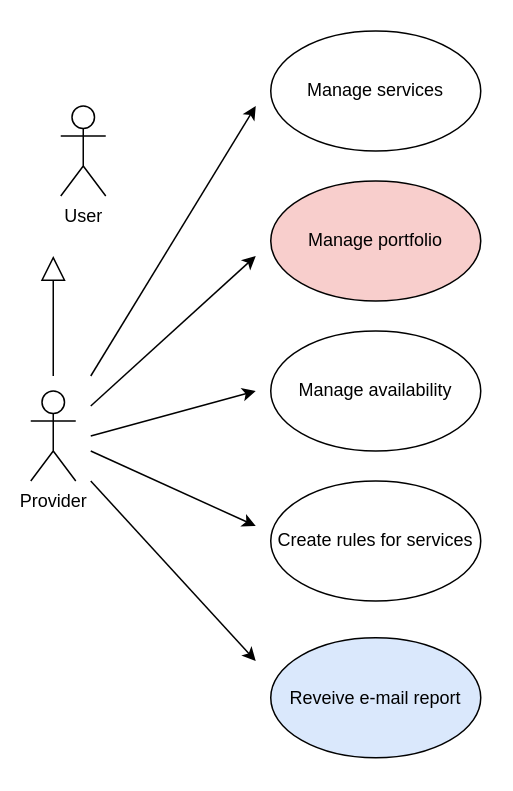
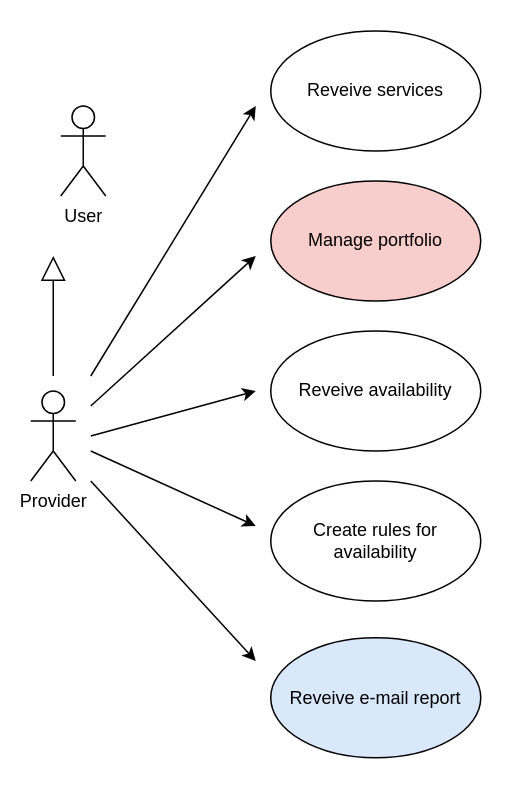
(376, 91) -> (376, 91)
(376, 391) -> (376, 391)
(376, 541) -> (376, 541)
